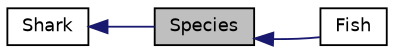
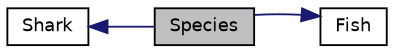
(297, 39) -> (278, 14)
